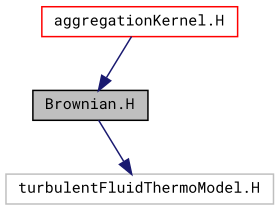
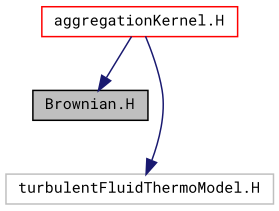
(111, 141) -> (163, 98)
